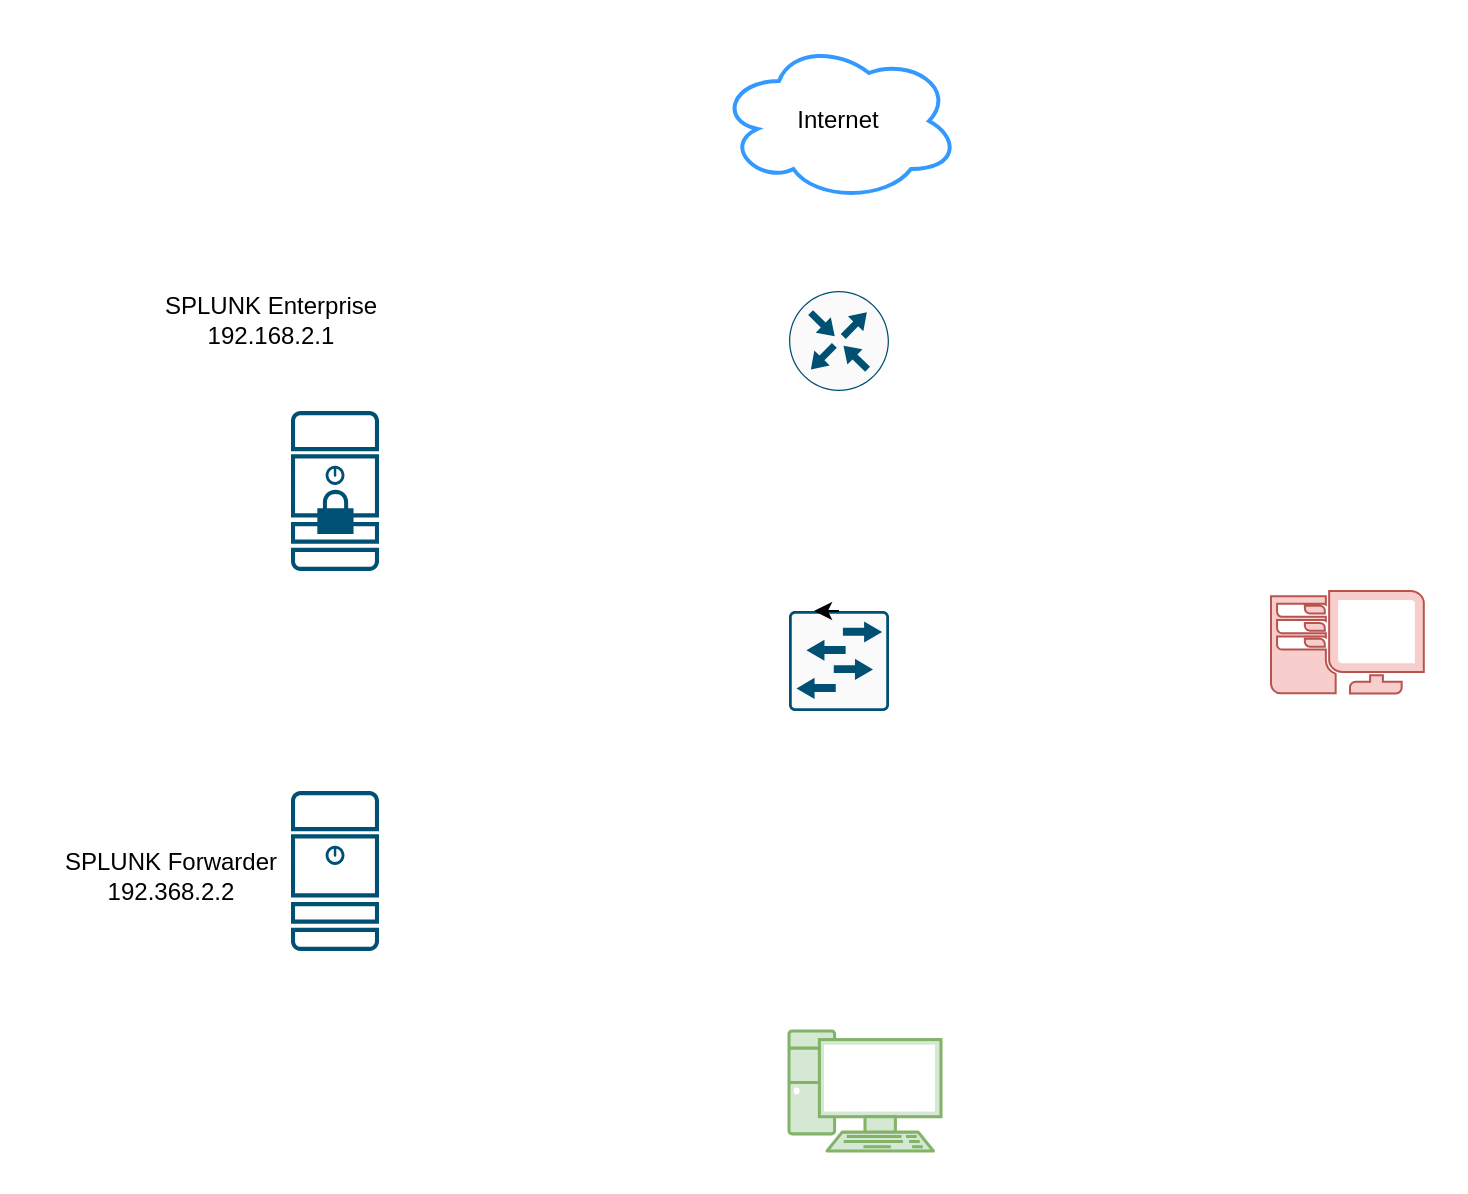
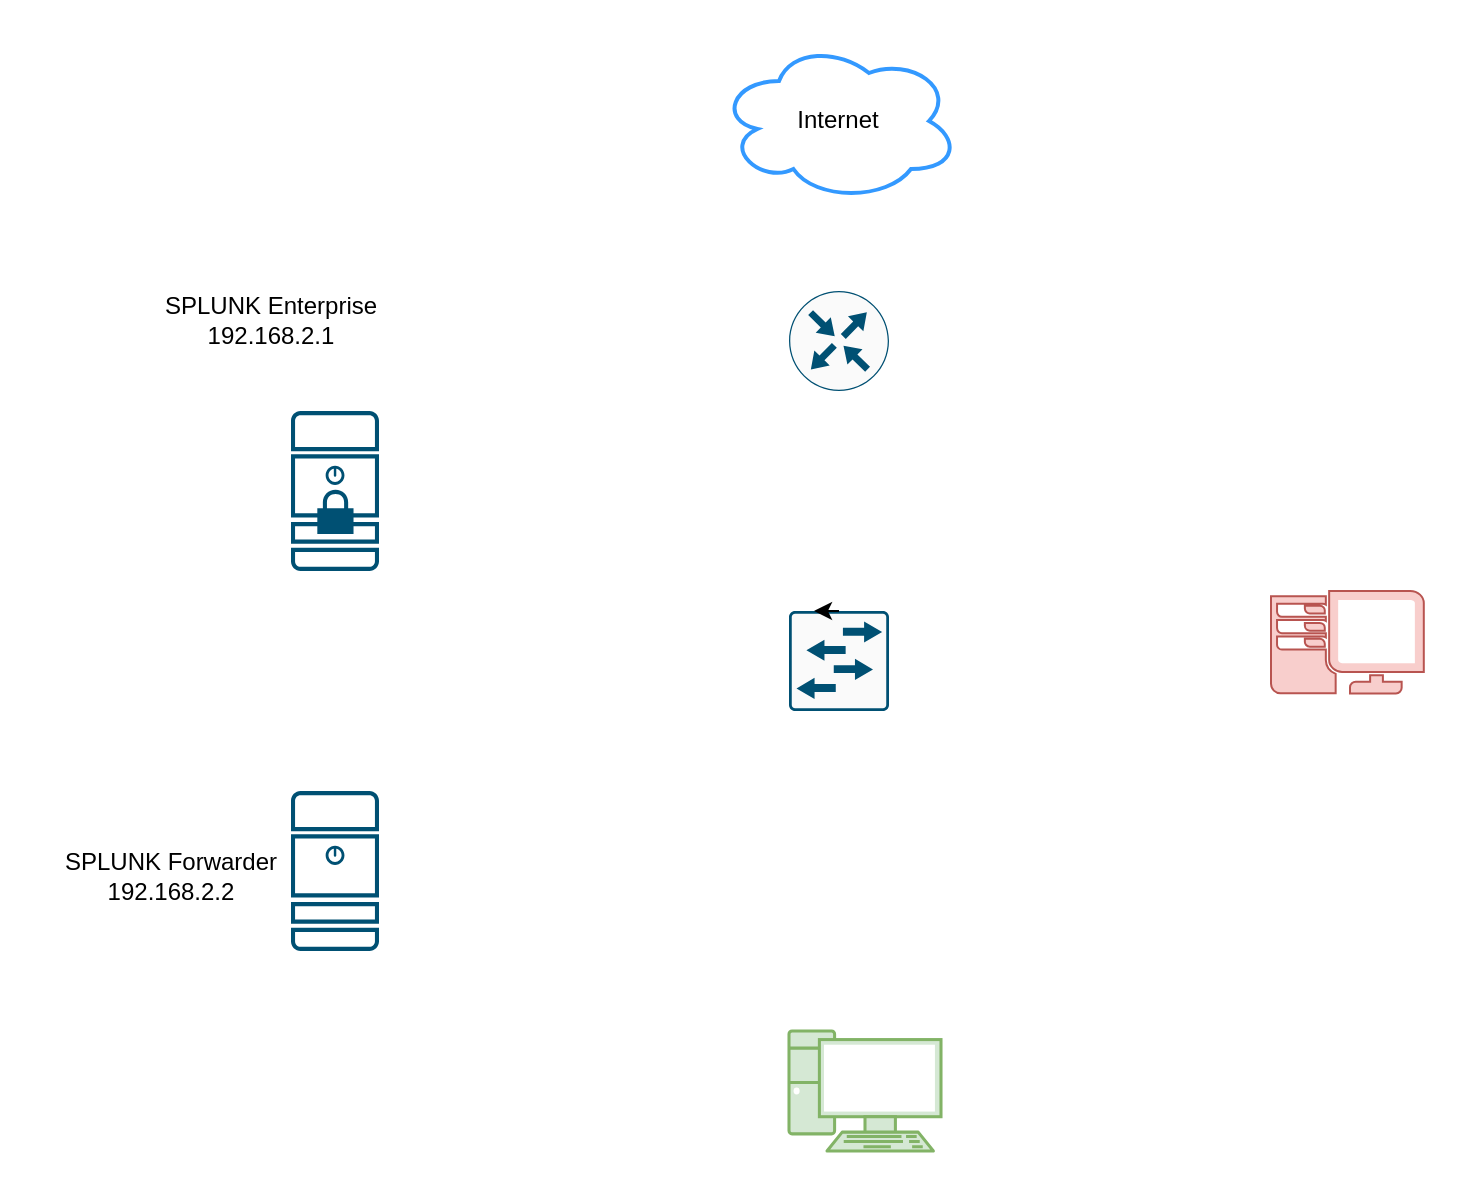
(172, 877) -> (172, 877)
